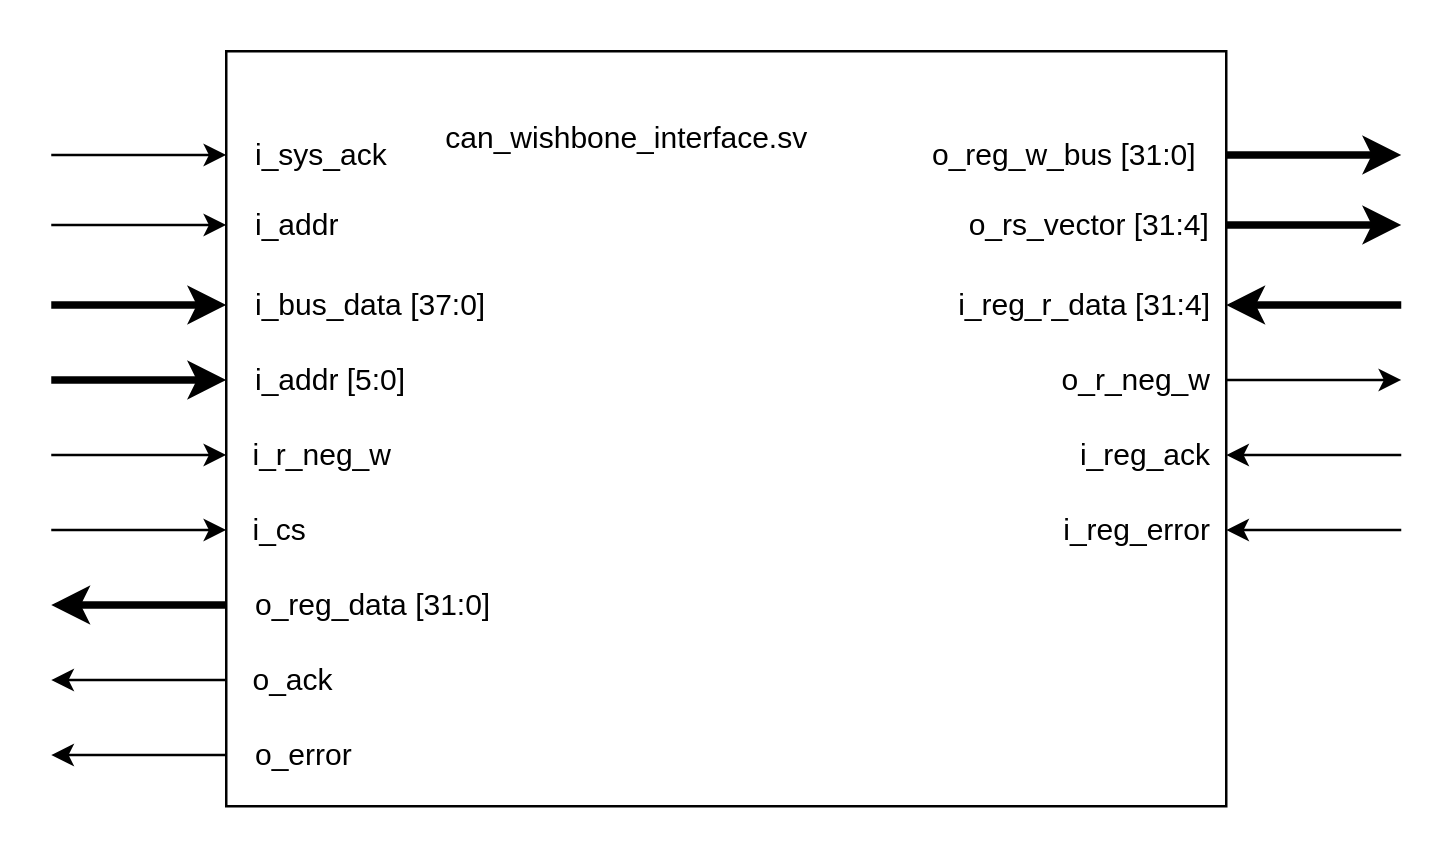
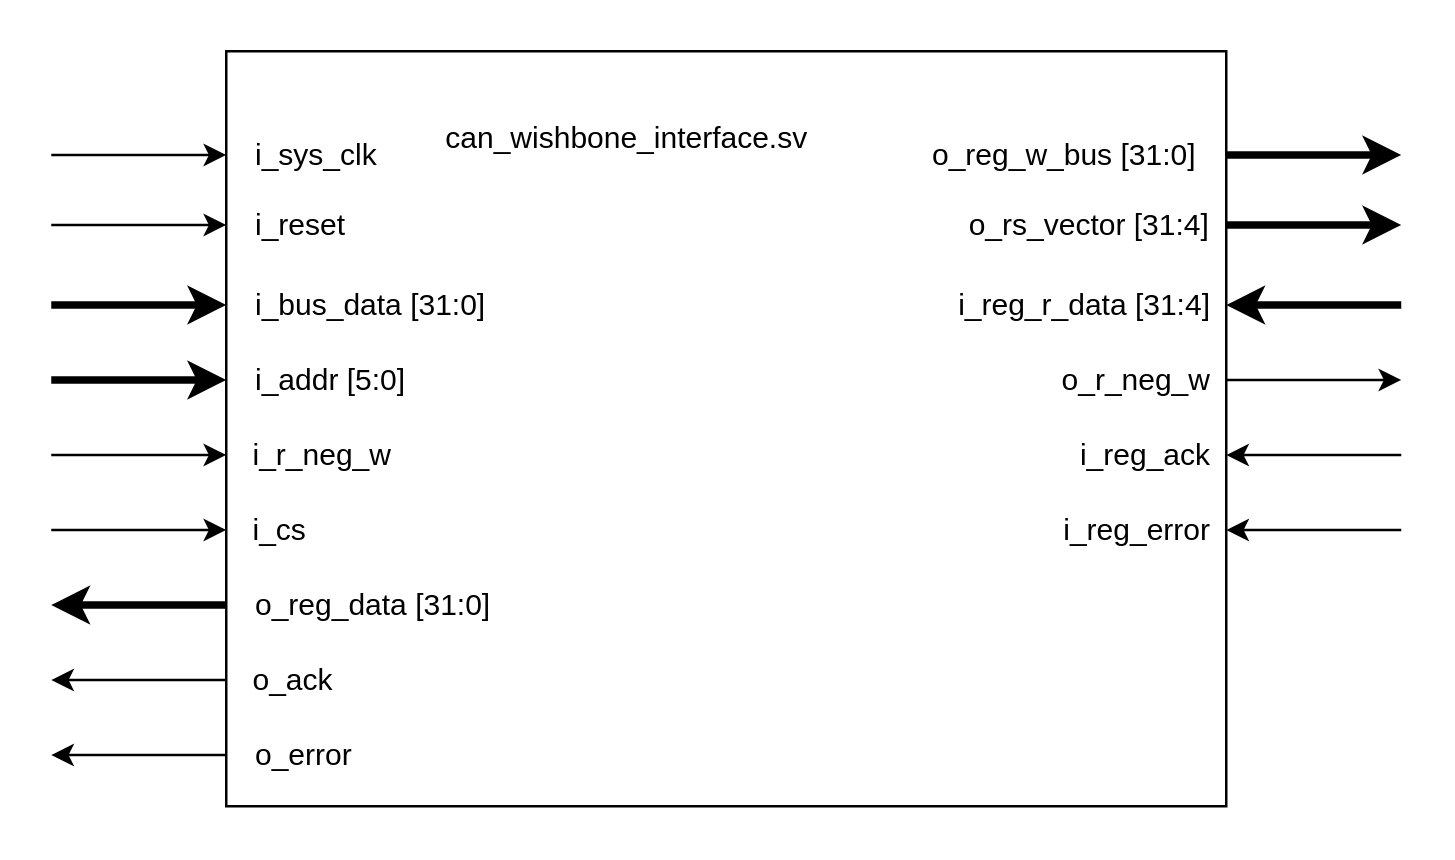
(328, 156) -> (324, 156)
(303, 226) -> (311, 226)
(387, 306) -> (387, 306)
